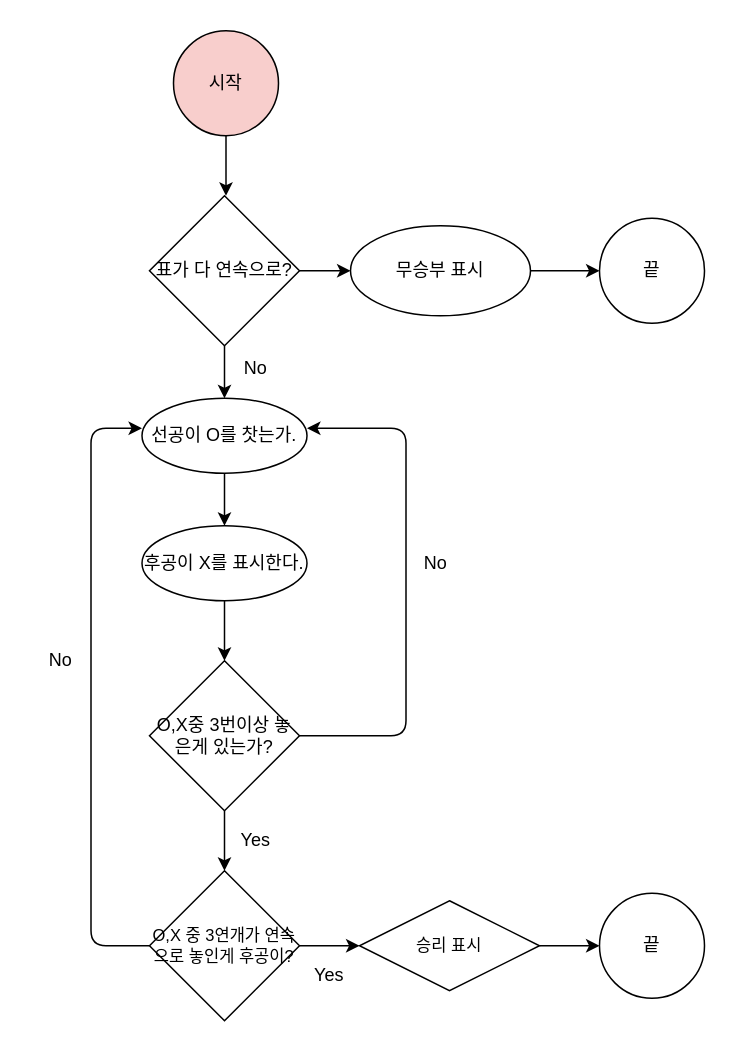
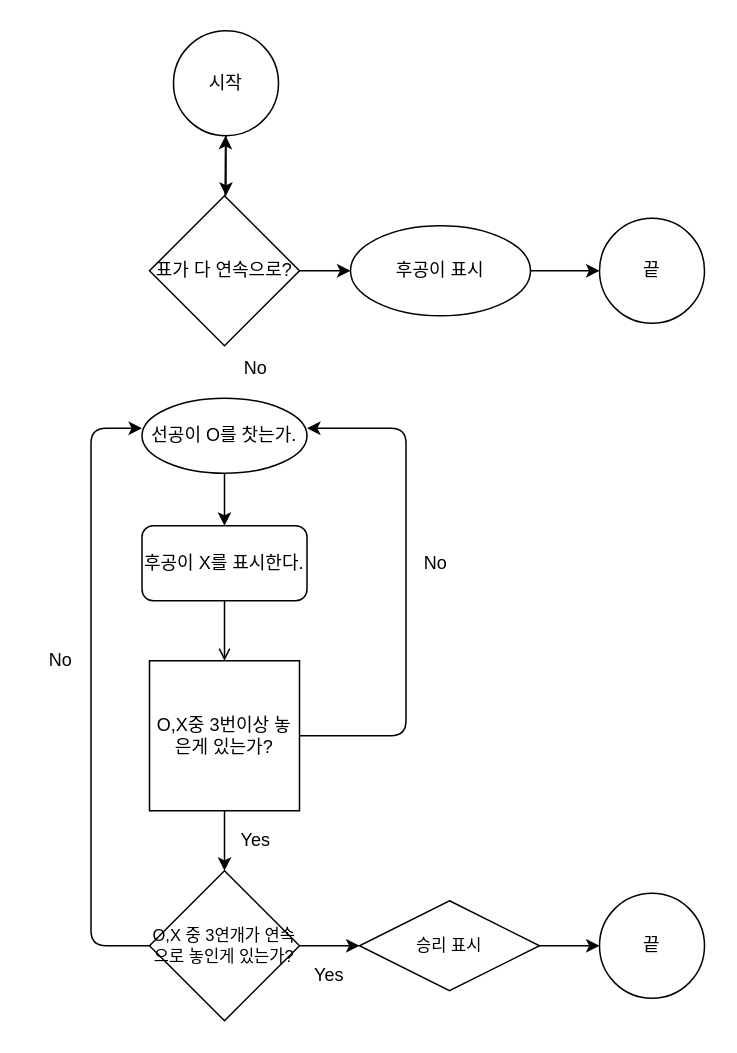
(226, 83) -> (226, 83)
(440, 271) -> (440, 271)
(224, 367) -> (225, 194)
(224, 563) -> (224, 563)
(224, 649) -> (224, 651)
(224, 736) -> (224, 736)
(224, 946) -> (224, 946)
